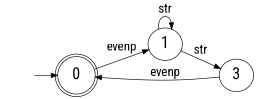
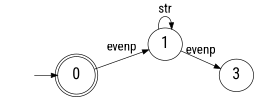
(201, 51) -> (201, 51)
(160, 80) -> none
